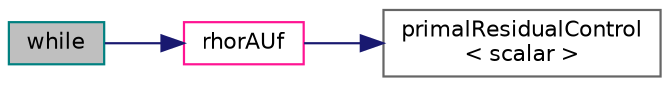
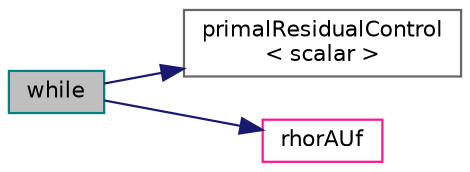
(332, 43) -> (133, 78)
